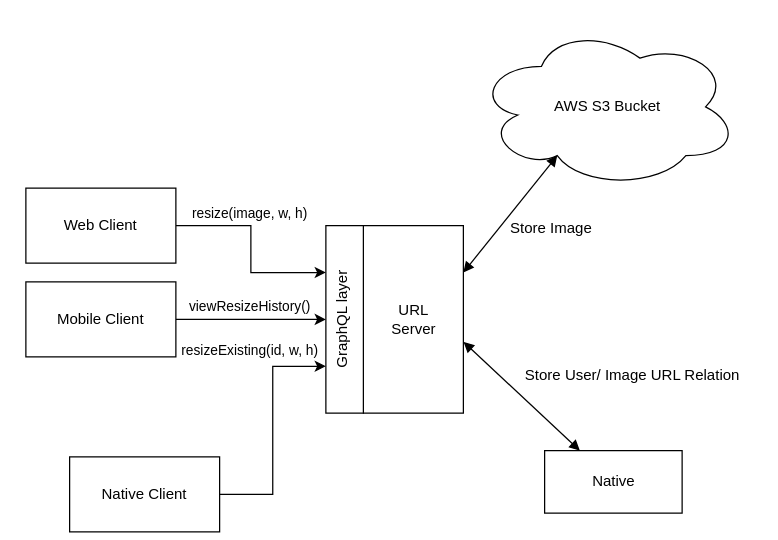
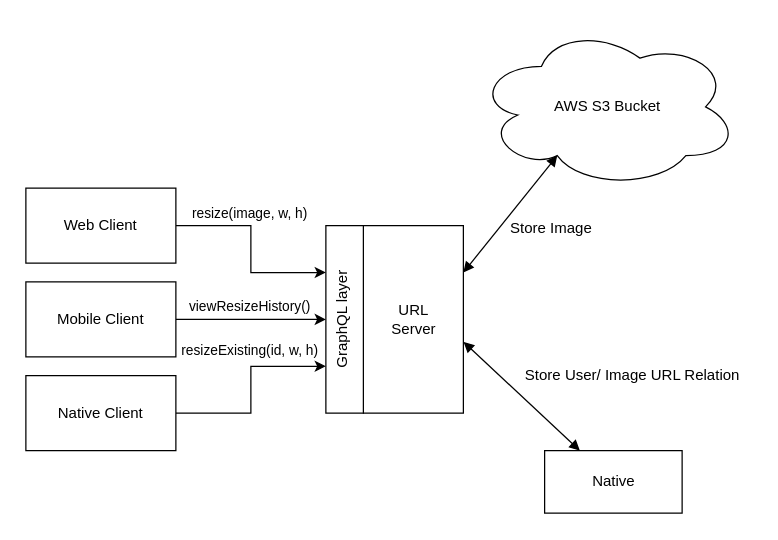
(144, 494) -> (101, 413)
